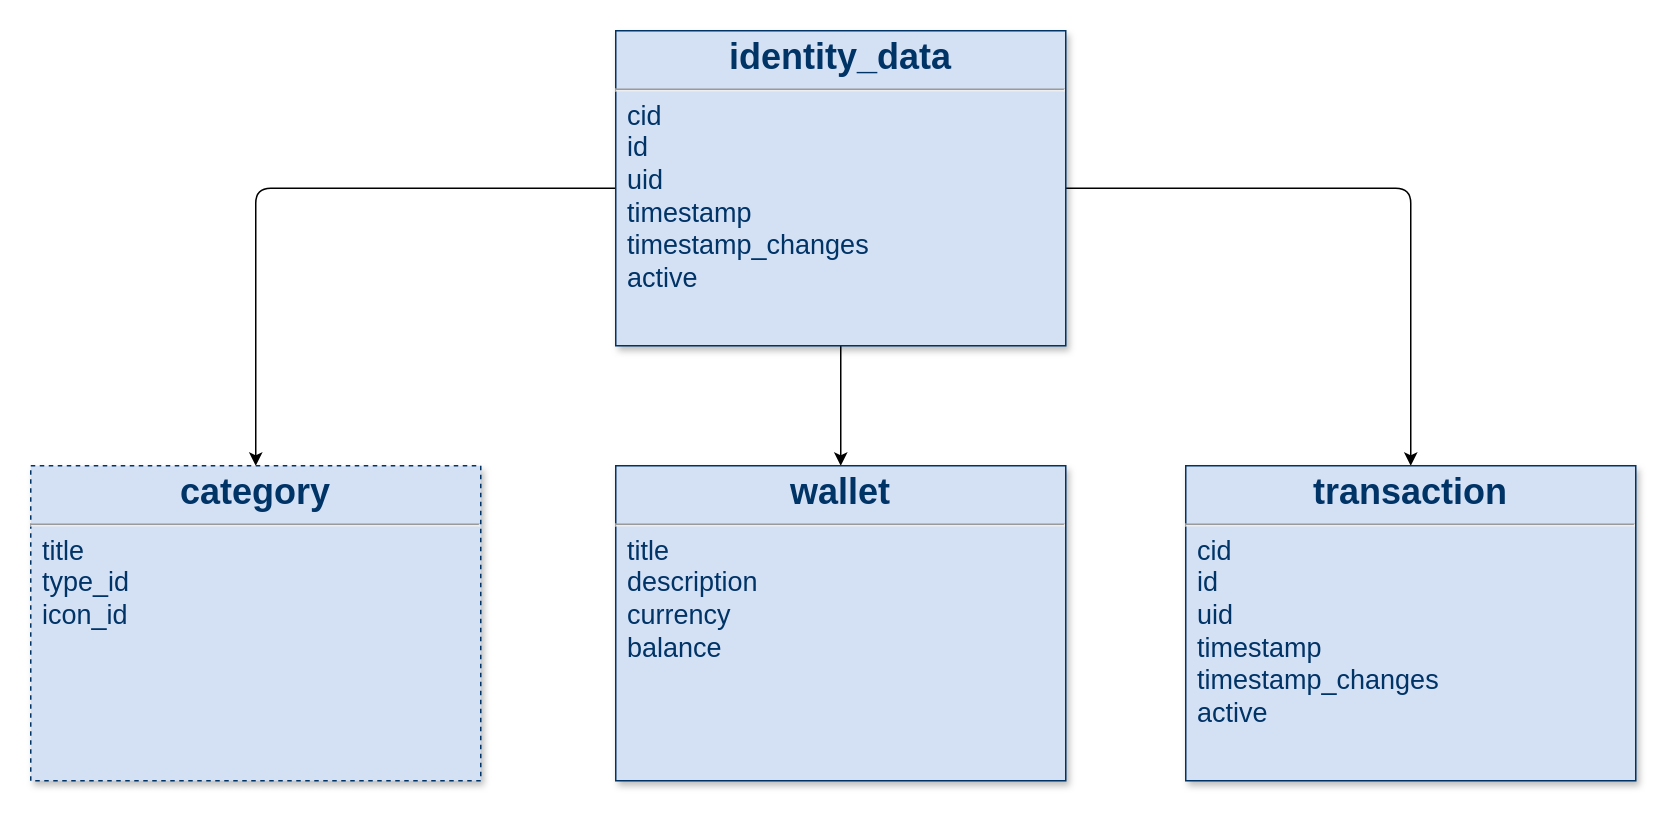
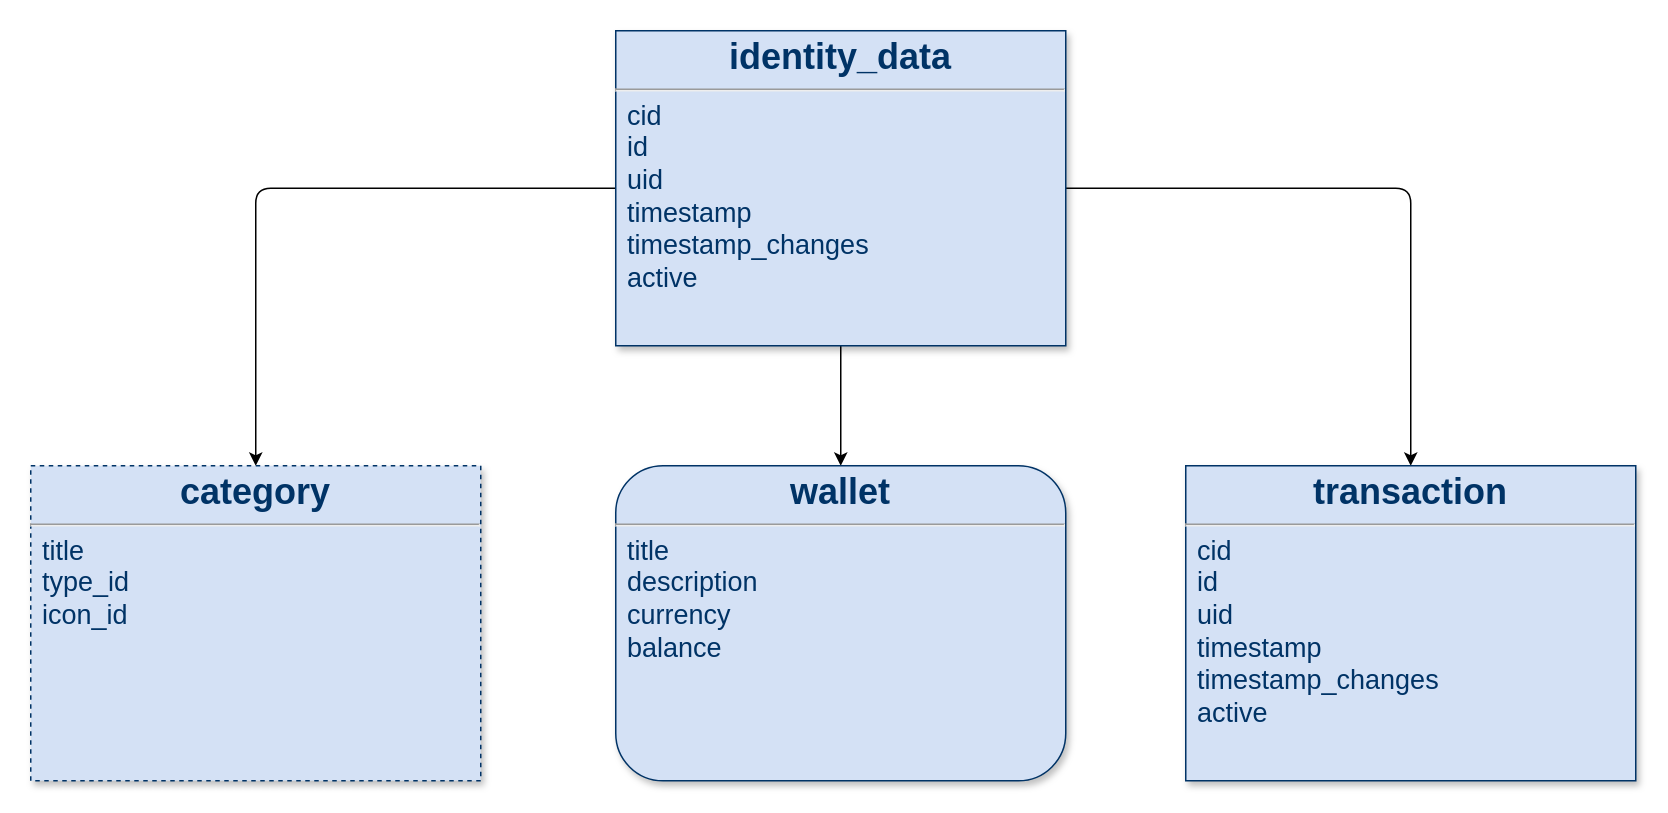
(841, 623) -> (841, 623)
